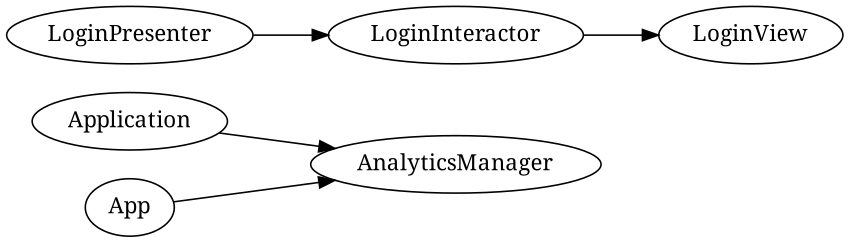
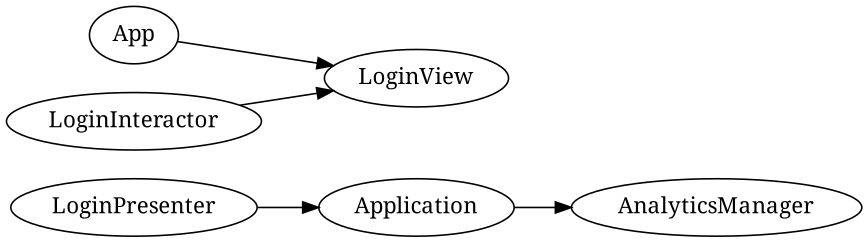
(283, 35) -> (280, 207)
(246, 192) -> (248, 52)
